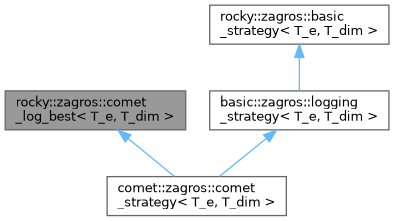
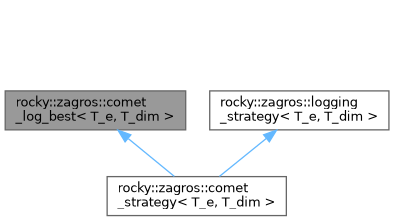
(299, 25) -> none
(299, 110) -> (299, 110)
(197, 196) -> (197, 196)
